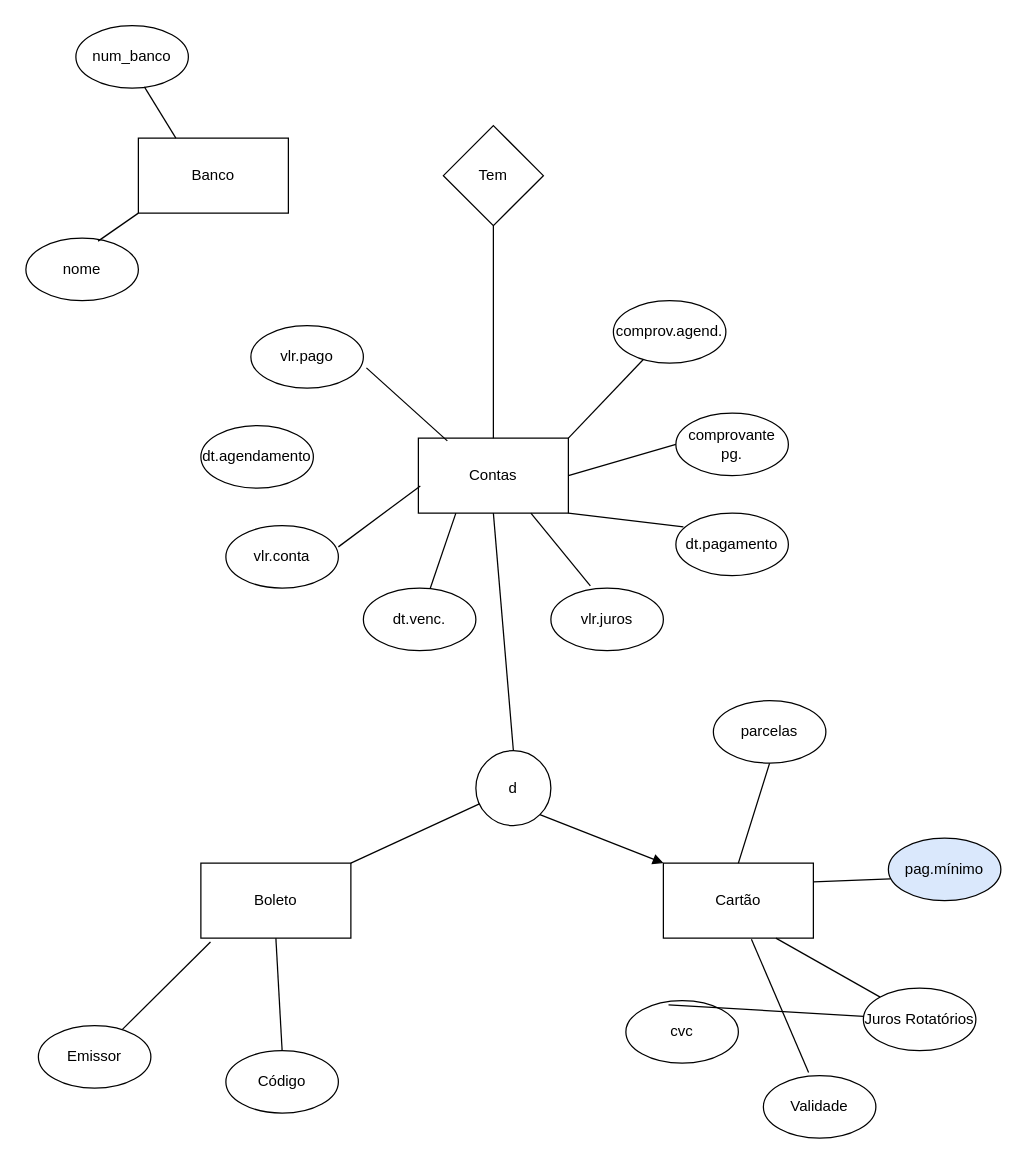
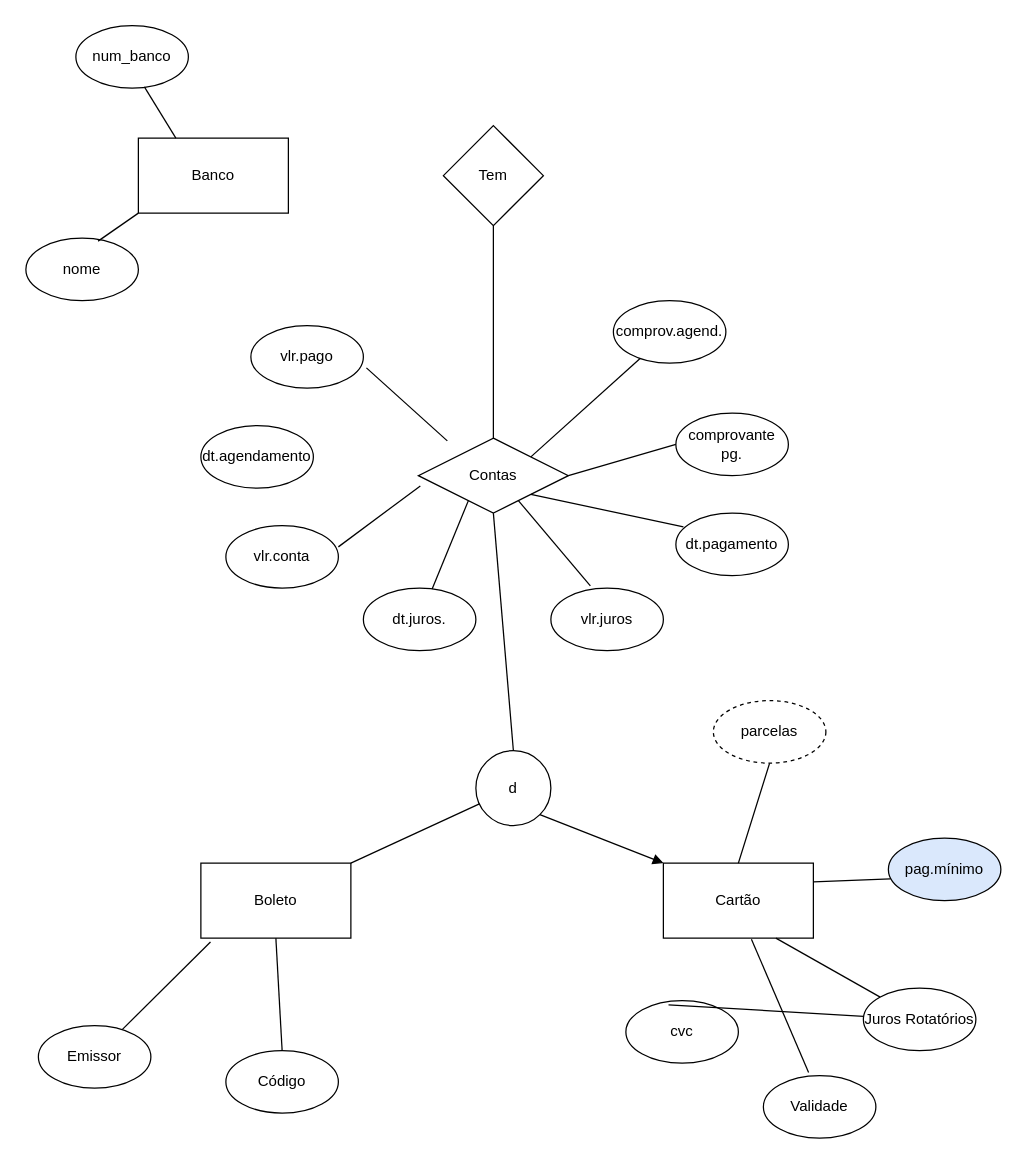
(493, 476) -> (493, 476)
(419, 619) -> (419, 619)
(769, 732) -> (769, 732)
